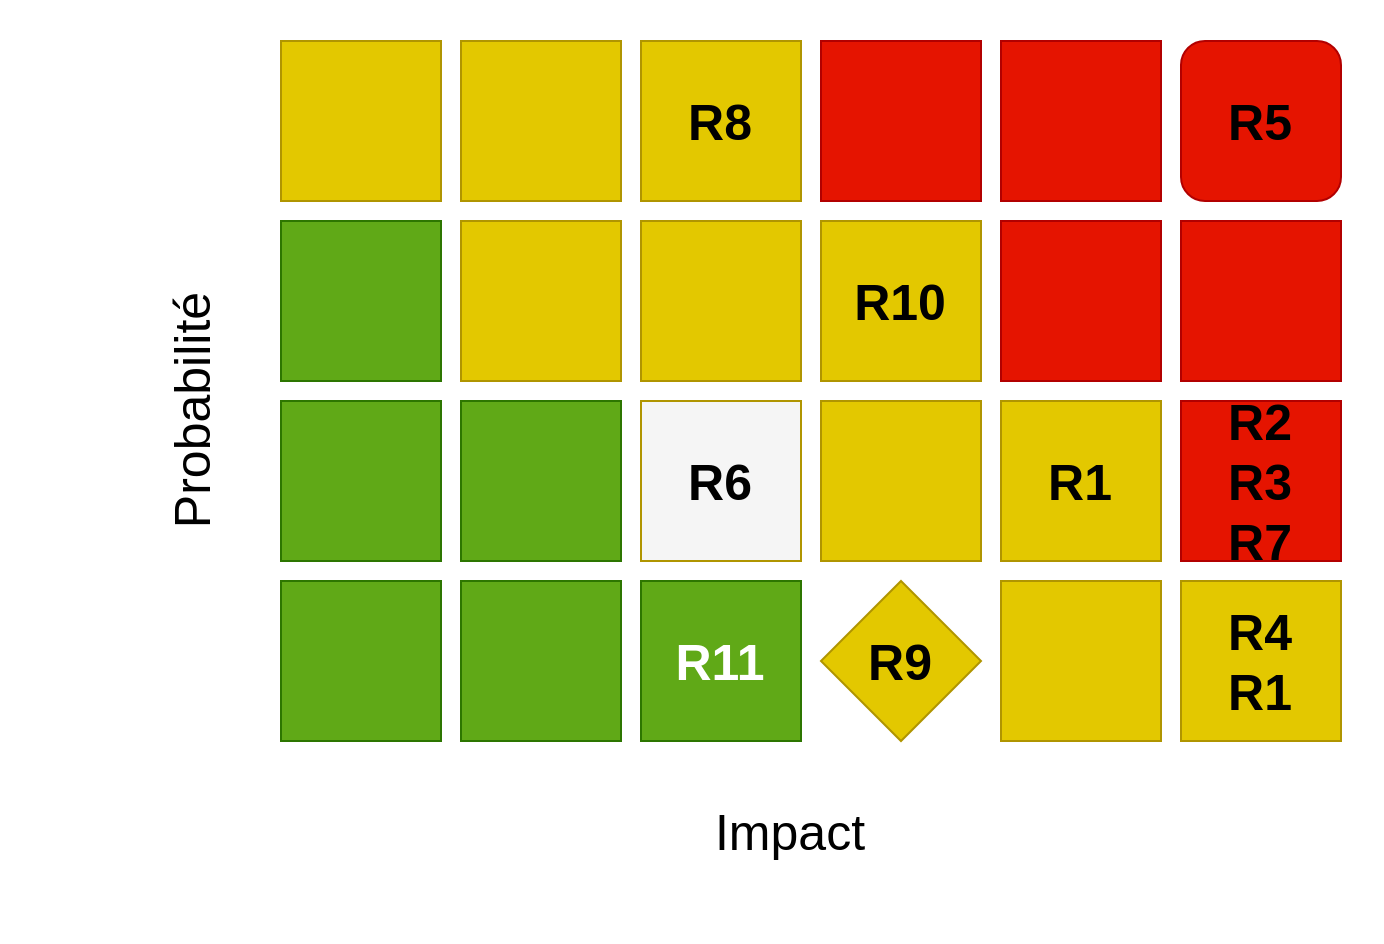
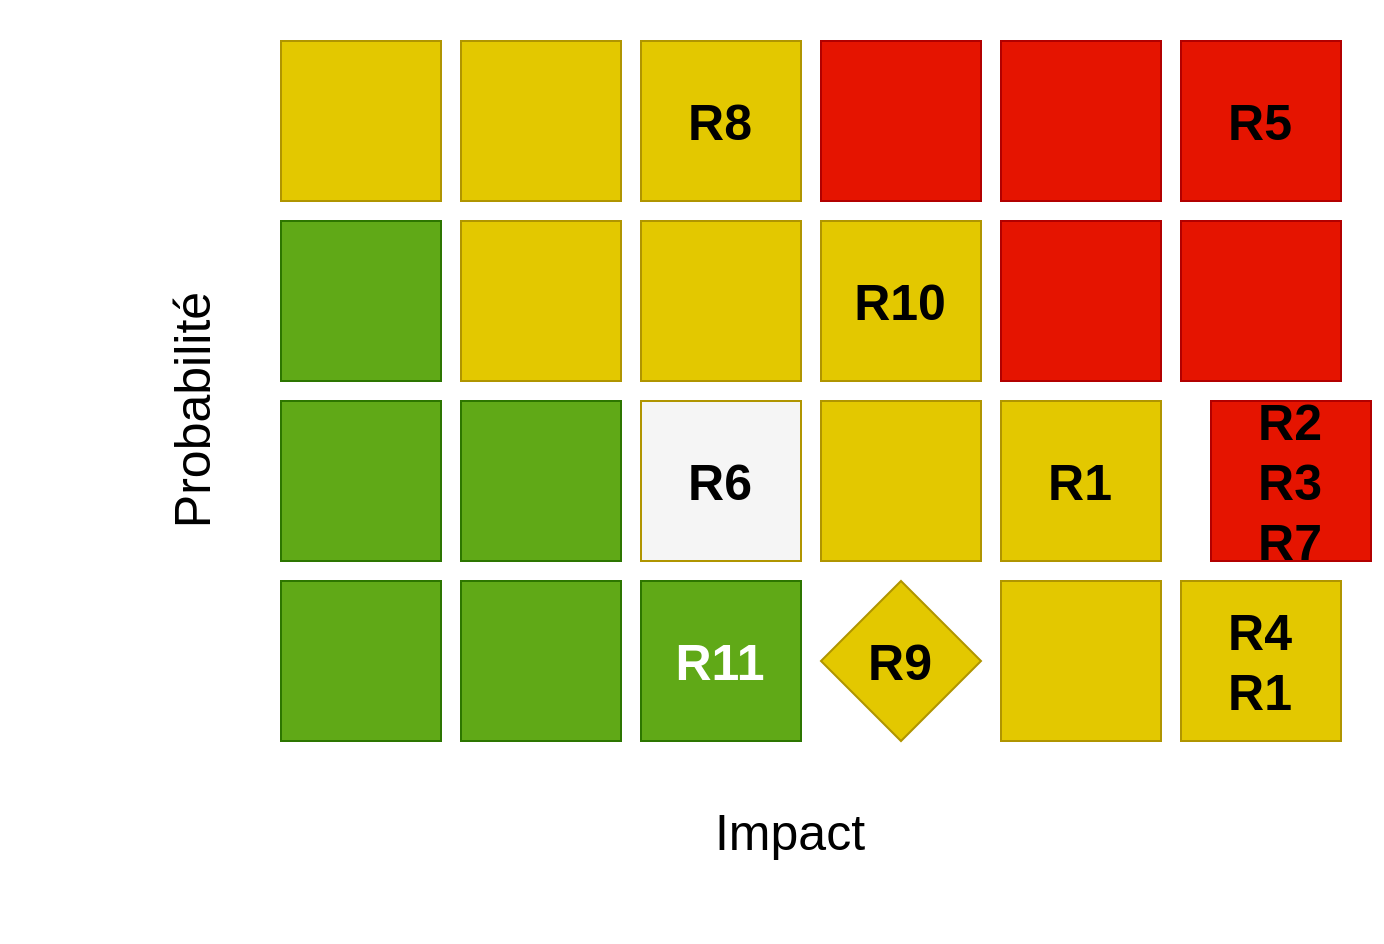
(1261, 121) -> (1261, 121)
(1261, 481) -> (1291, 481)
